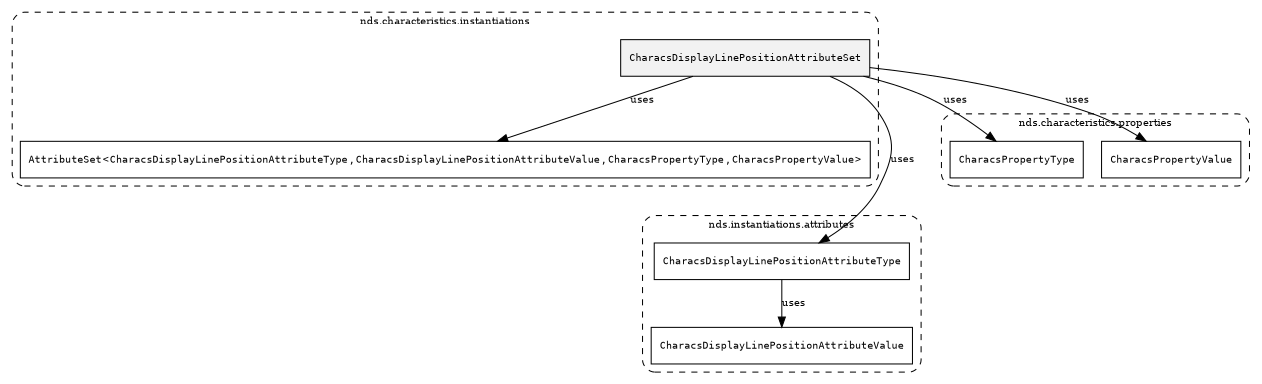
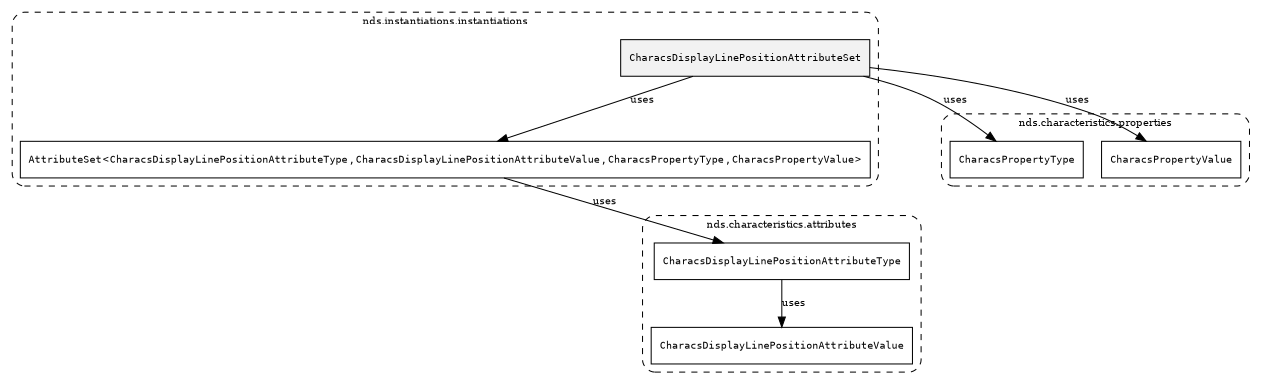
(445, 22) -> (445, 22)
(891, 155) -> (609, 209)
(782, 225) -> (782, 225)
